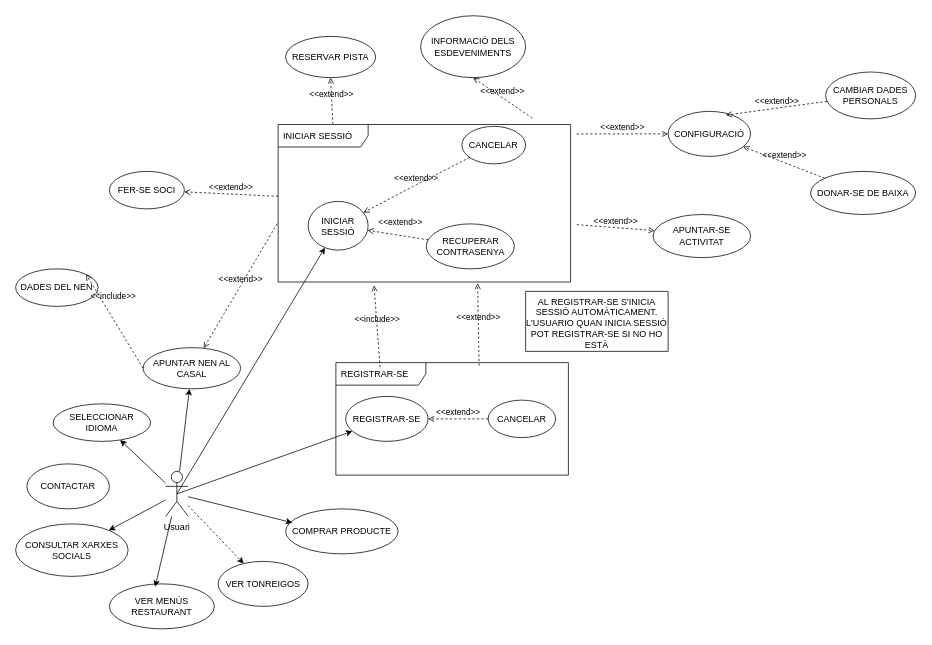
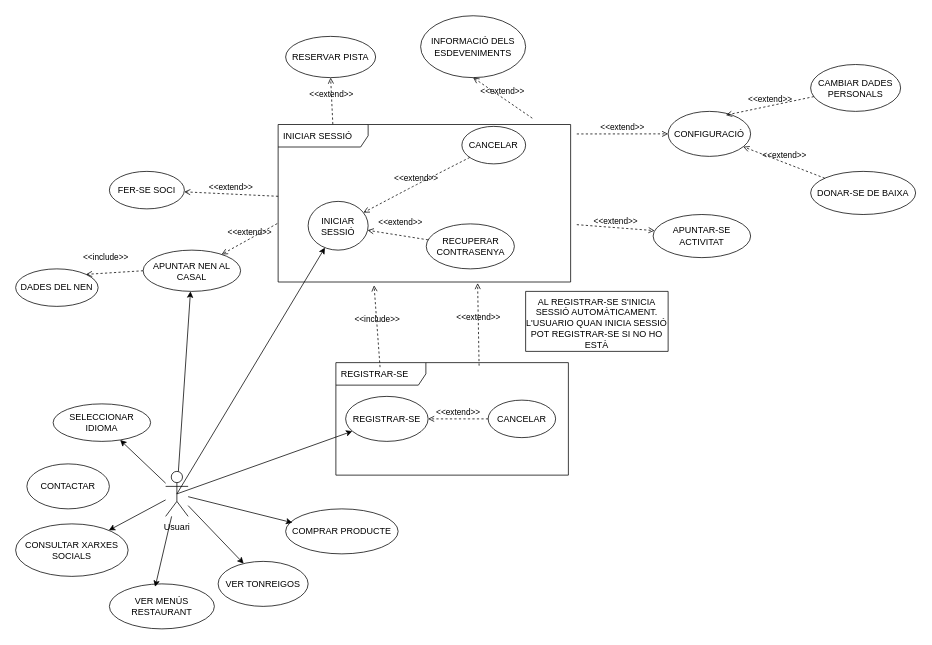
(870, 95) -> (855, 88)
(192, 368) -> (192, 271)
(214, 533) -> (214, 533)
